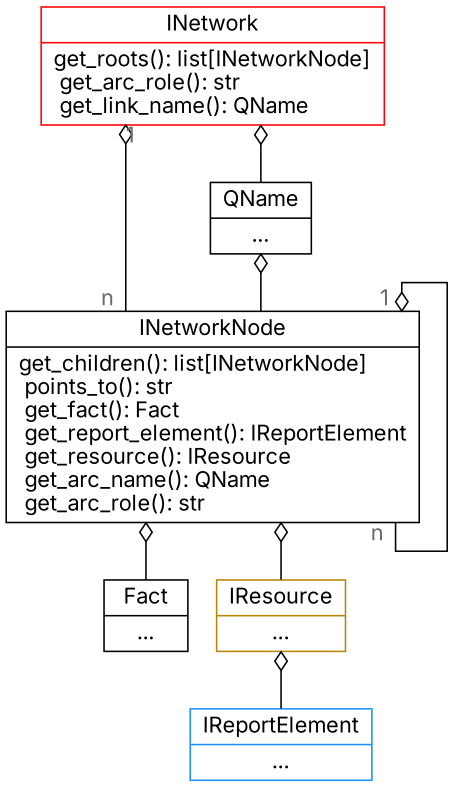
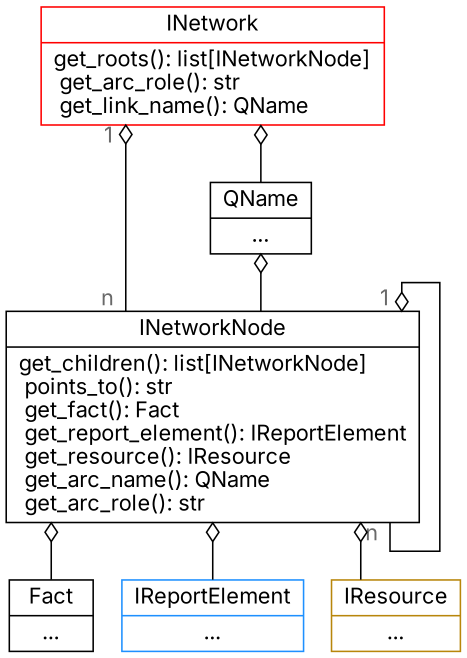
(281, 690) -> (213, 561)
